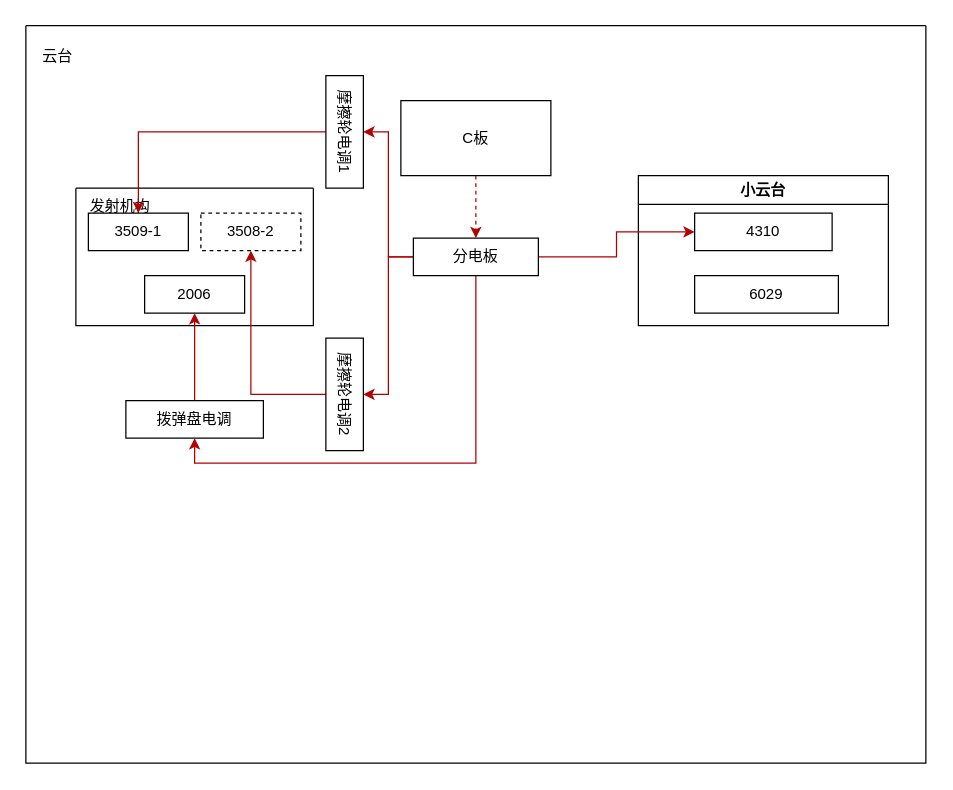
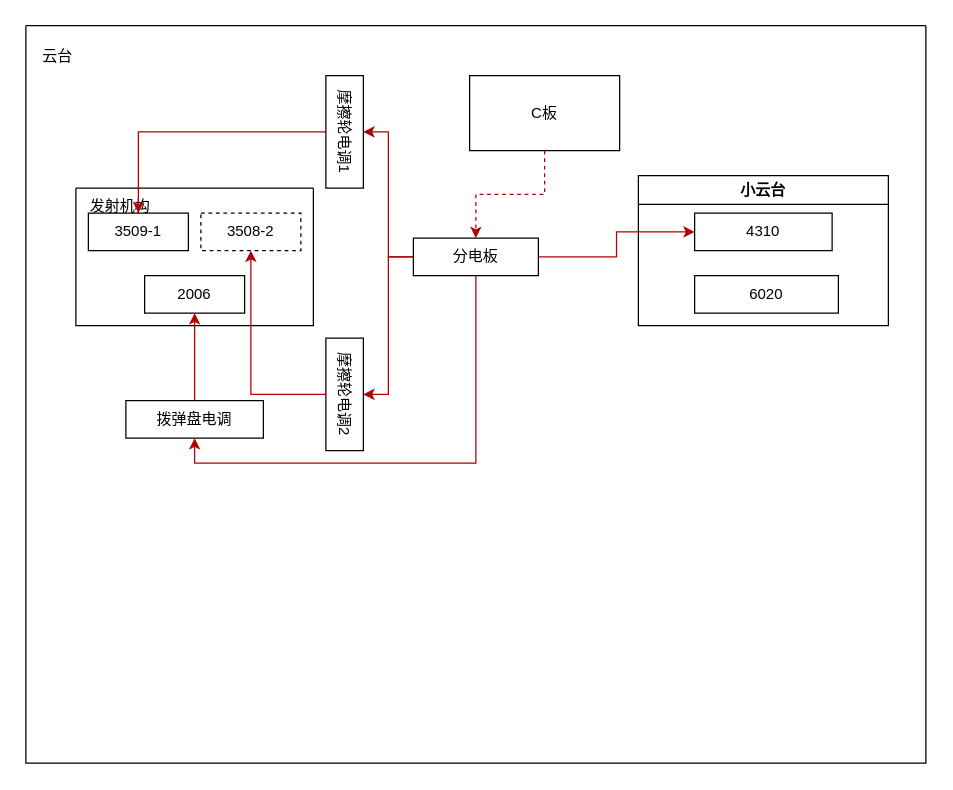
(476, 138) -> (544, 113)
(766, 294) -> (766, 294)
